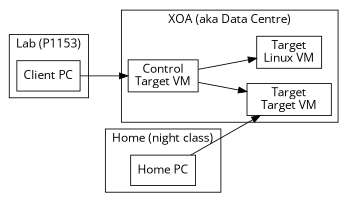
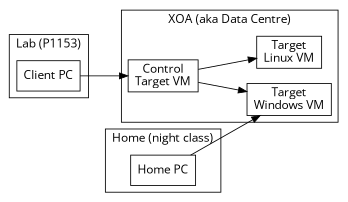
(289, 99) -> (289, 99)
